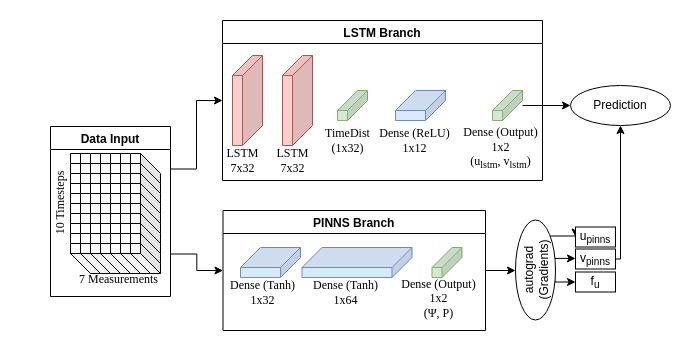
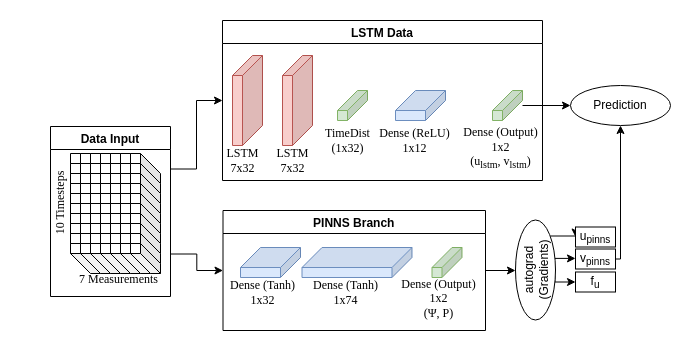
(382, 33) -> (382, 33)
(346, 293) -> (346, 293)
